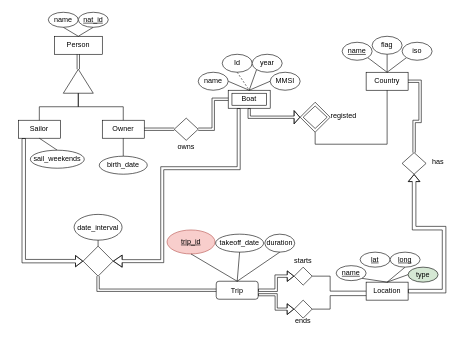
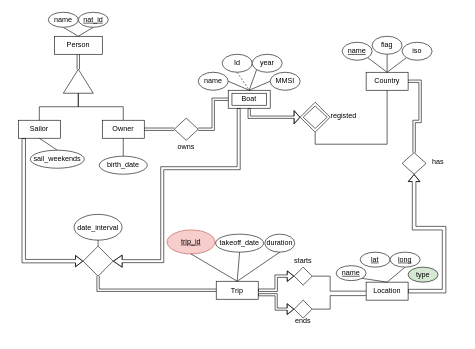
(400, 278) -> none
(237, 290) -> (237, 290)
